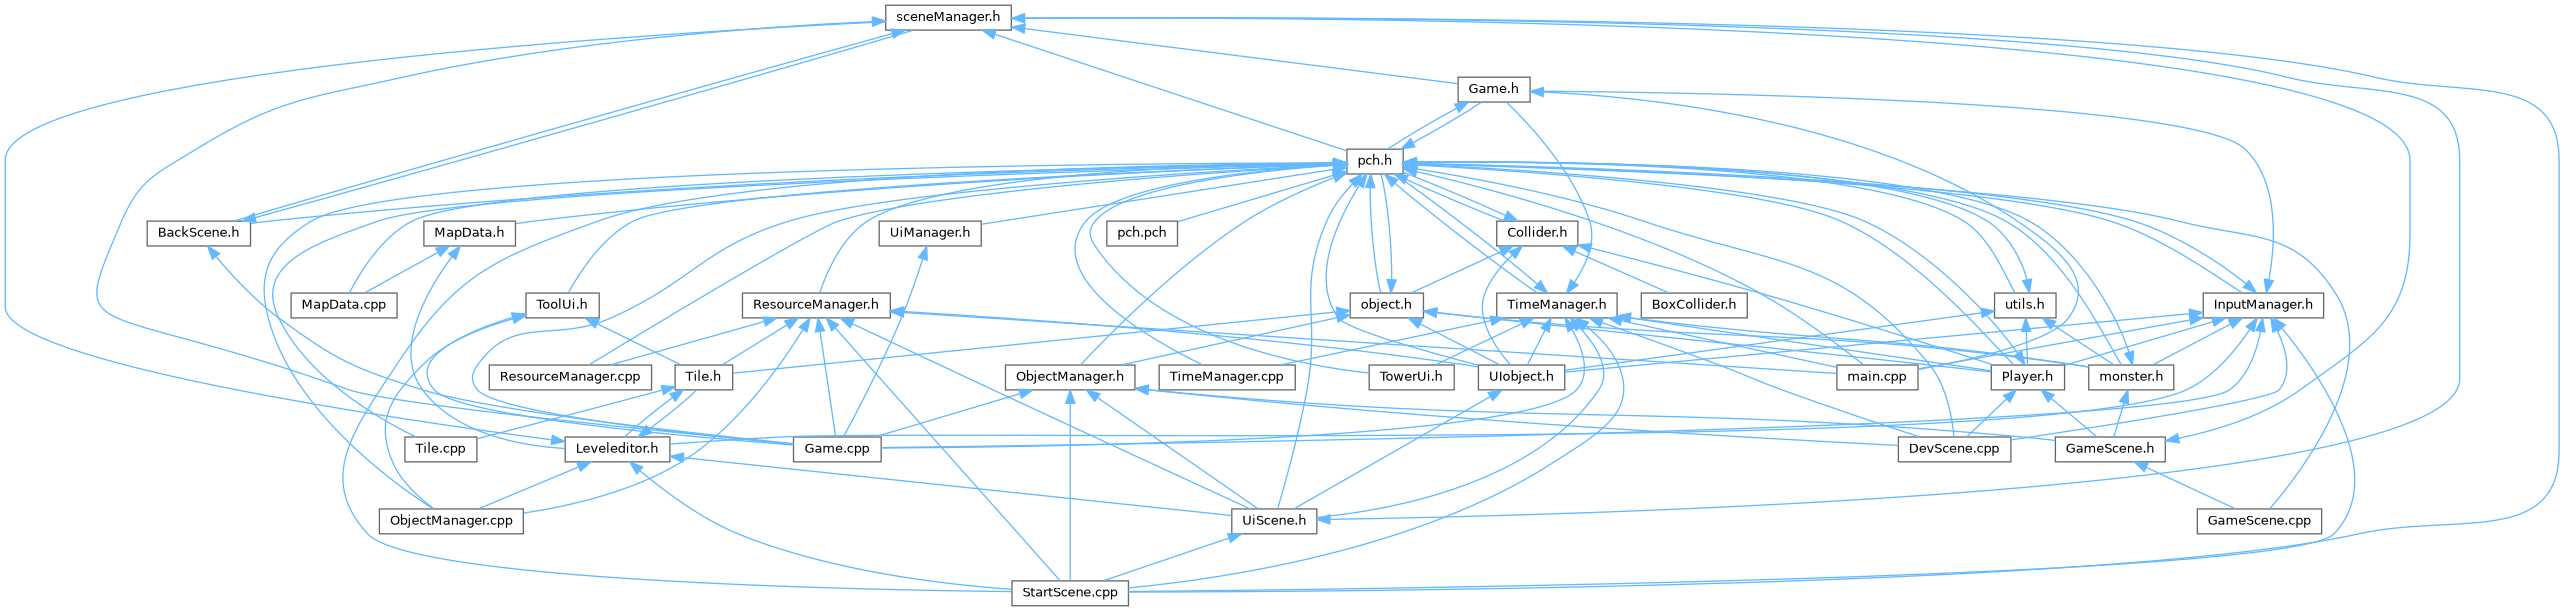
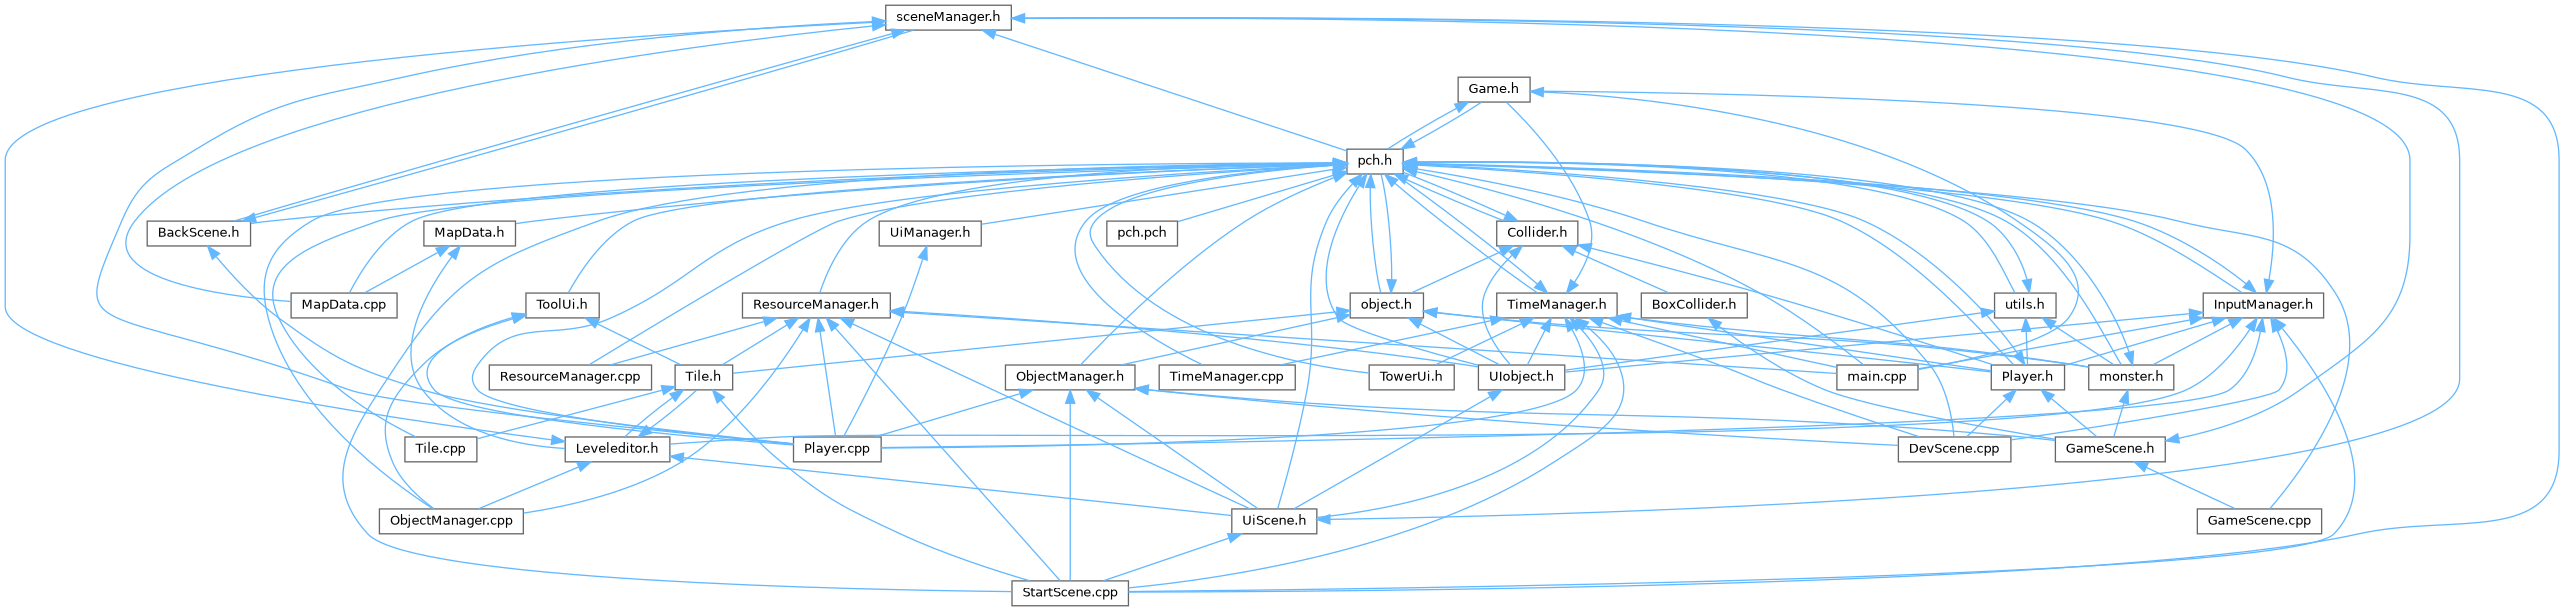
(1241, 56) -> (389, 105)
none -> (1878, 405)
(837, 449) -> (837, 449)
(816, 559) -> (861, 515)
